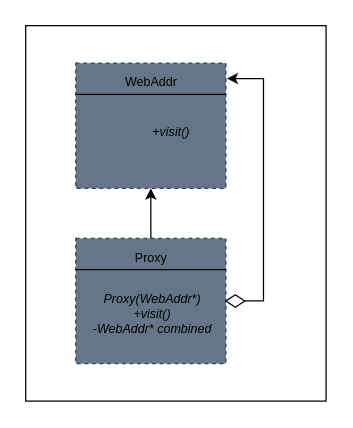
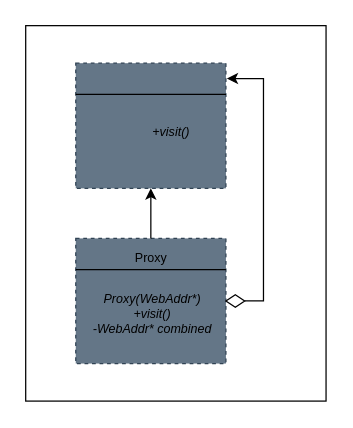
(151, 82) -> none
